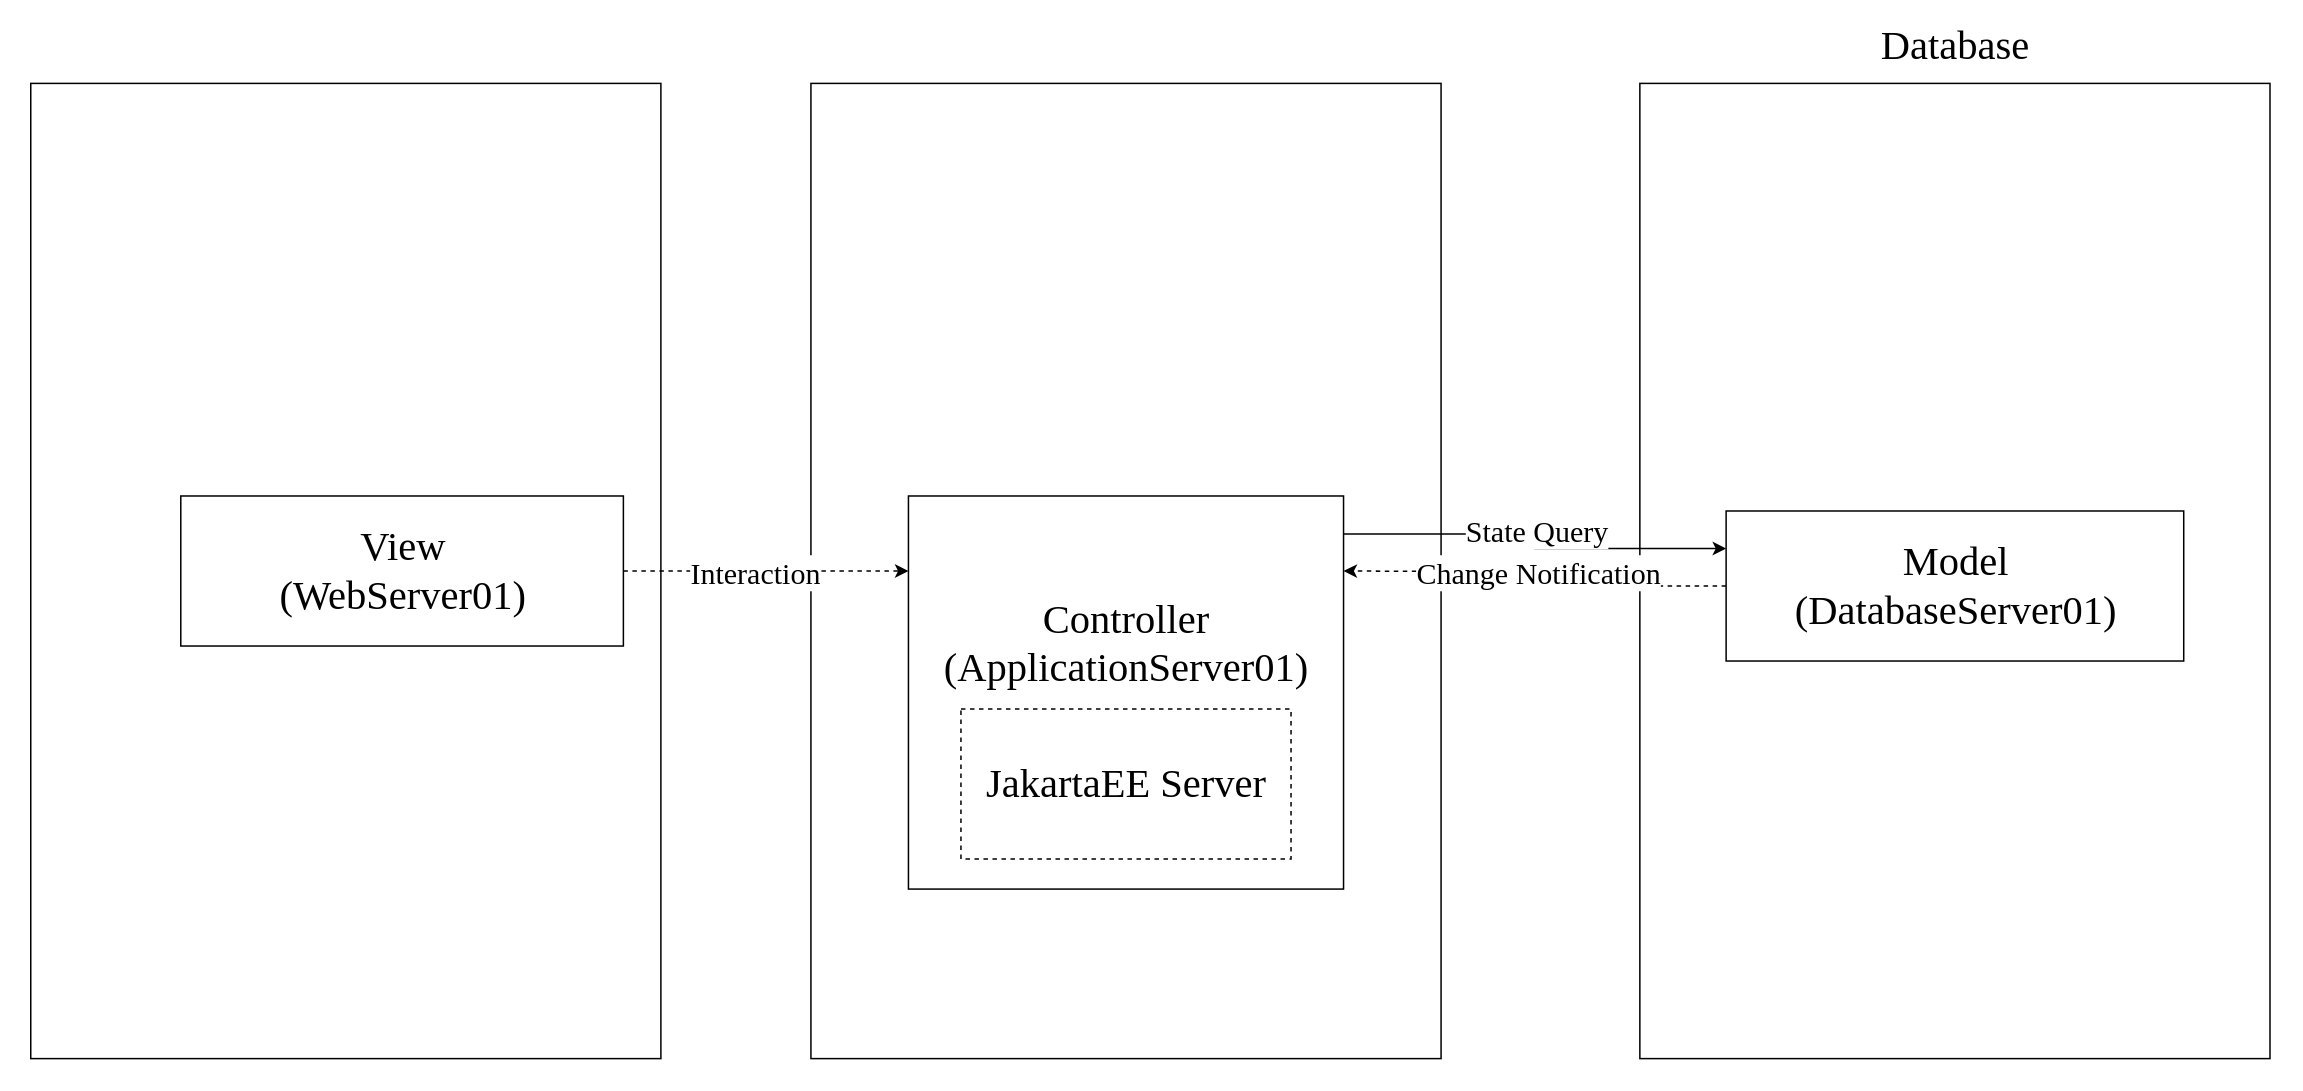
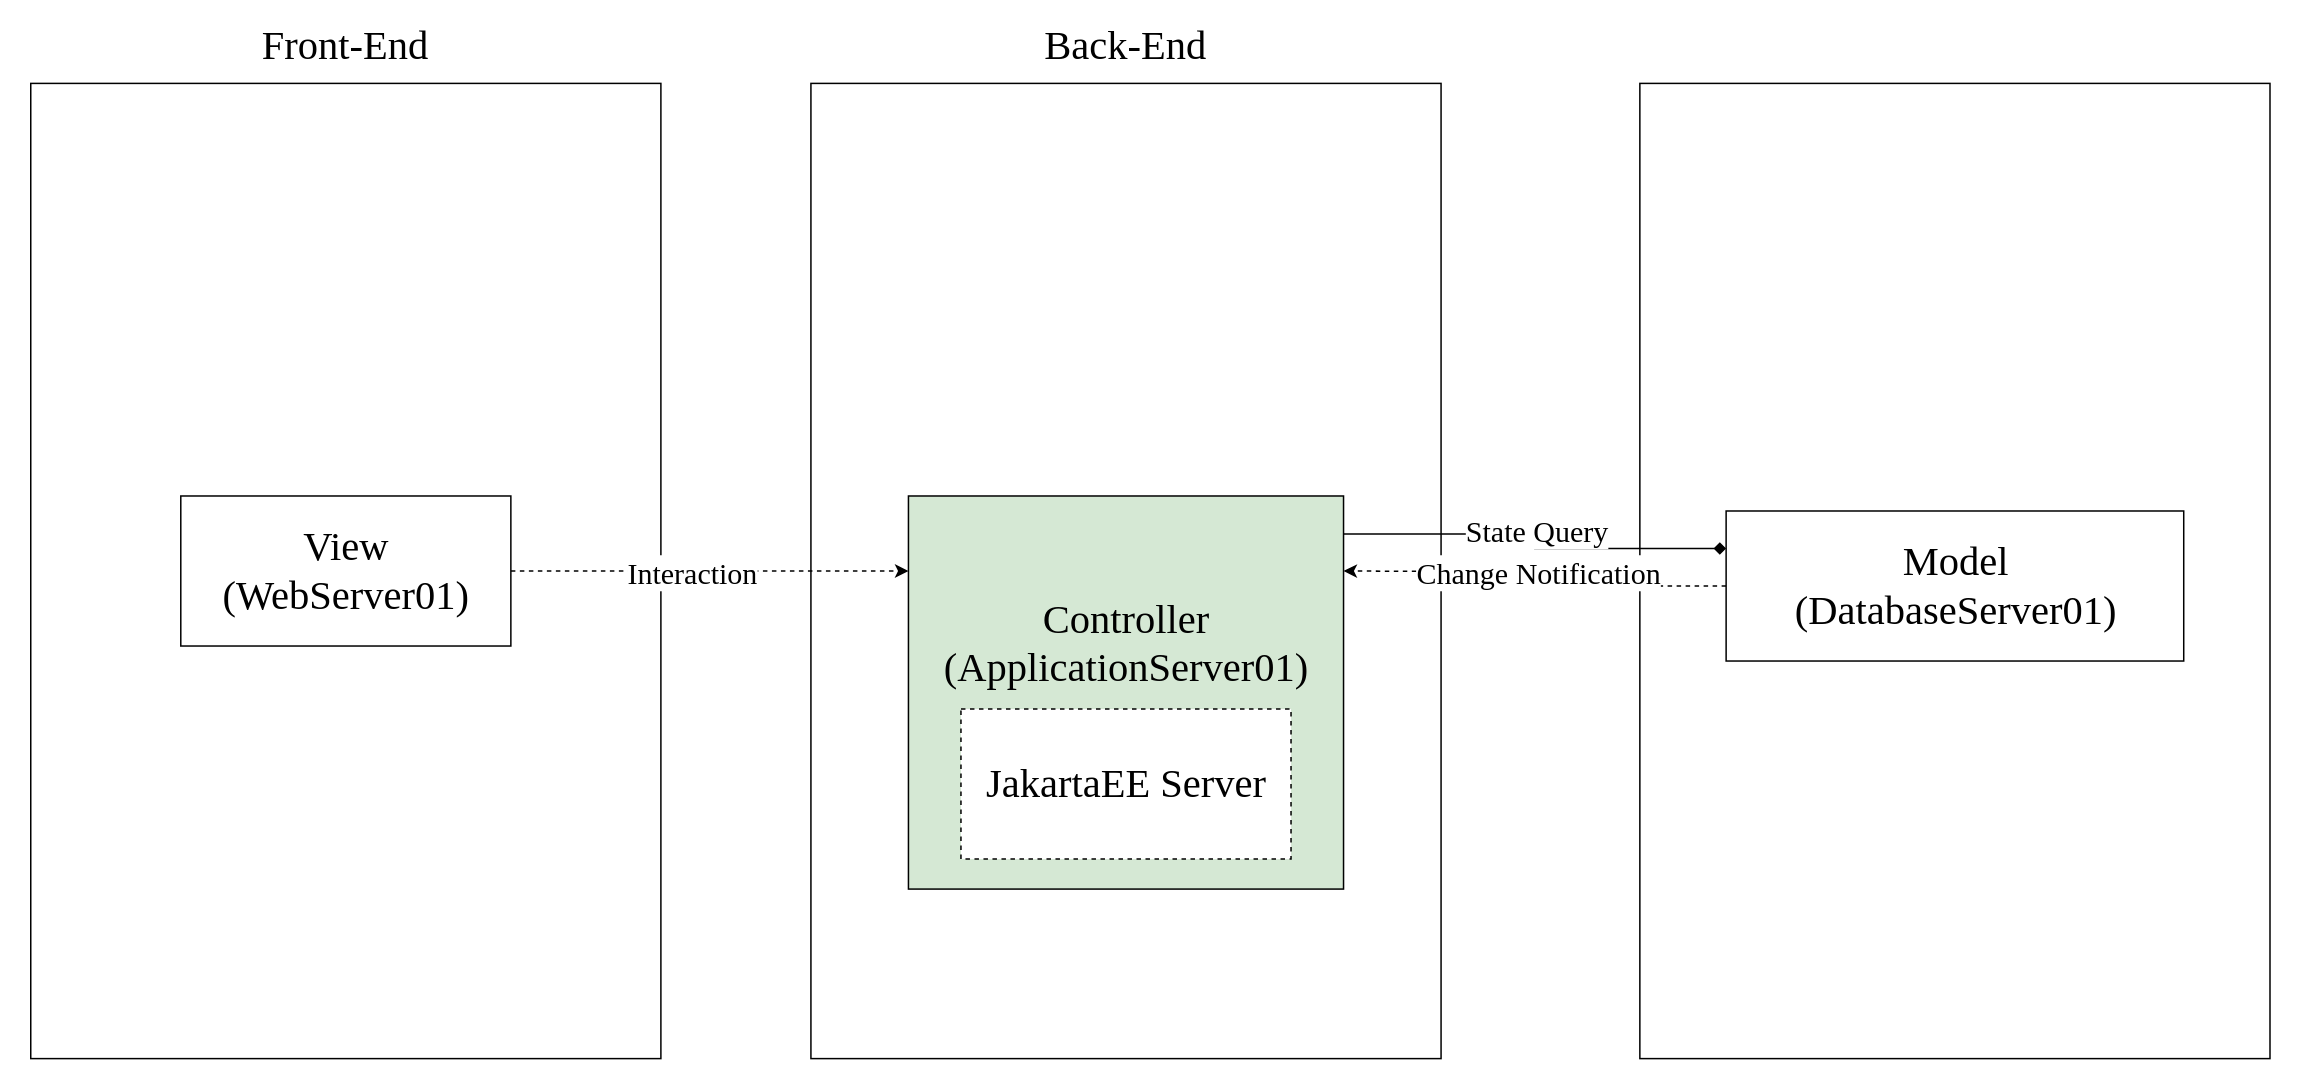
none -> (346, 46)
none -> (1126, 46)
(1955, 46) -> none
(1714, 548) -> (1713, 548)
(402, 571) -> (346, 571)
(1126, 692) -> (1126, 692)
